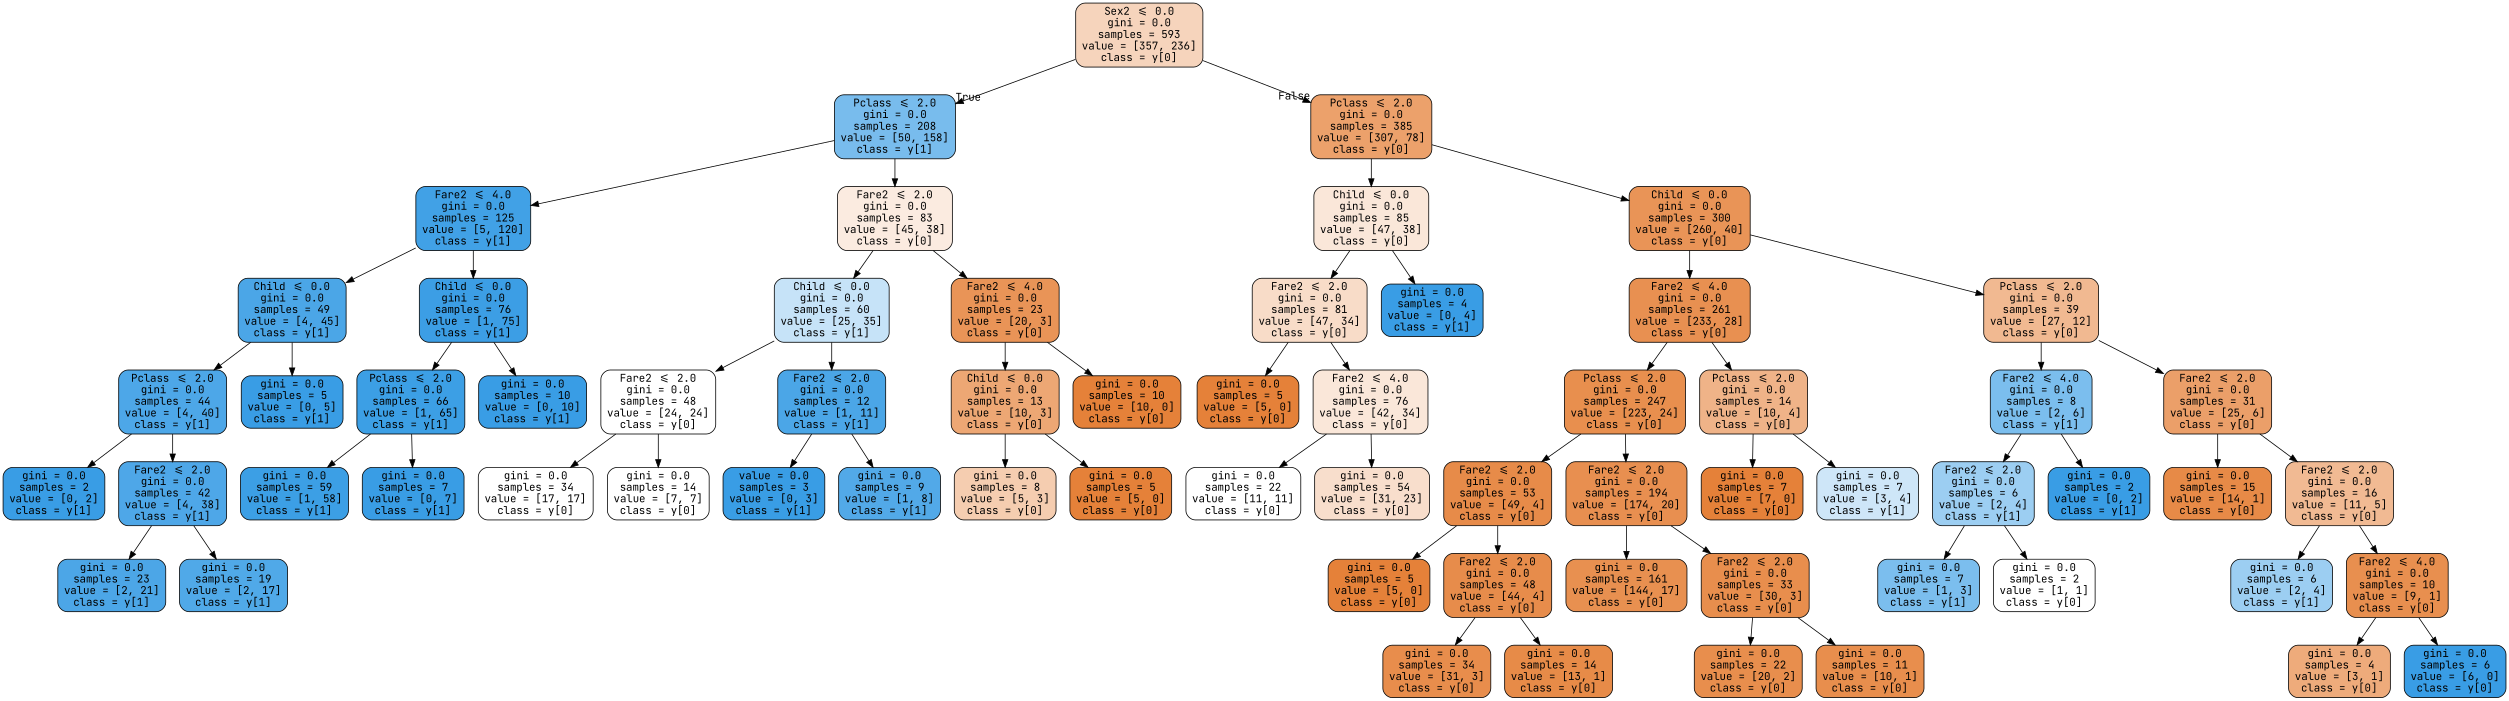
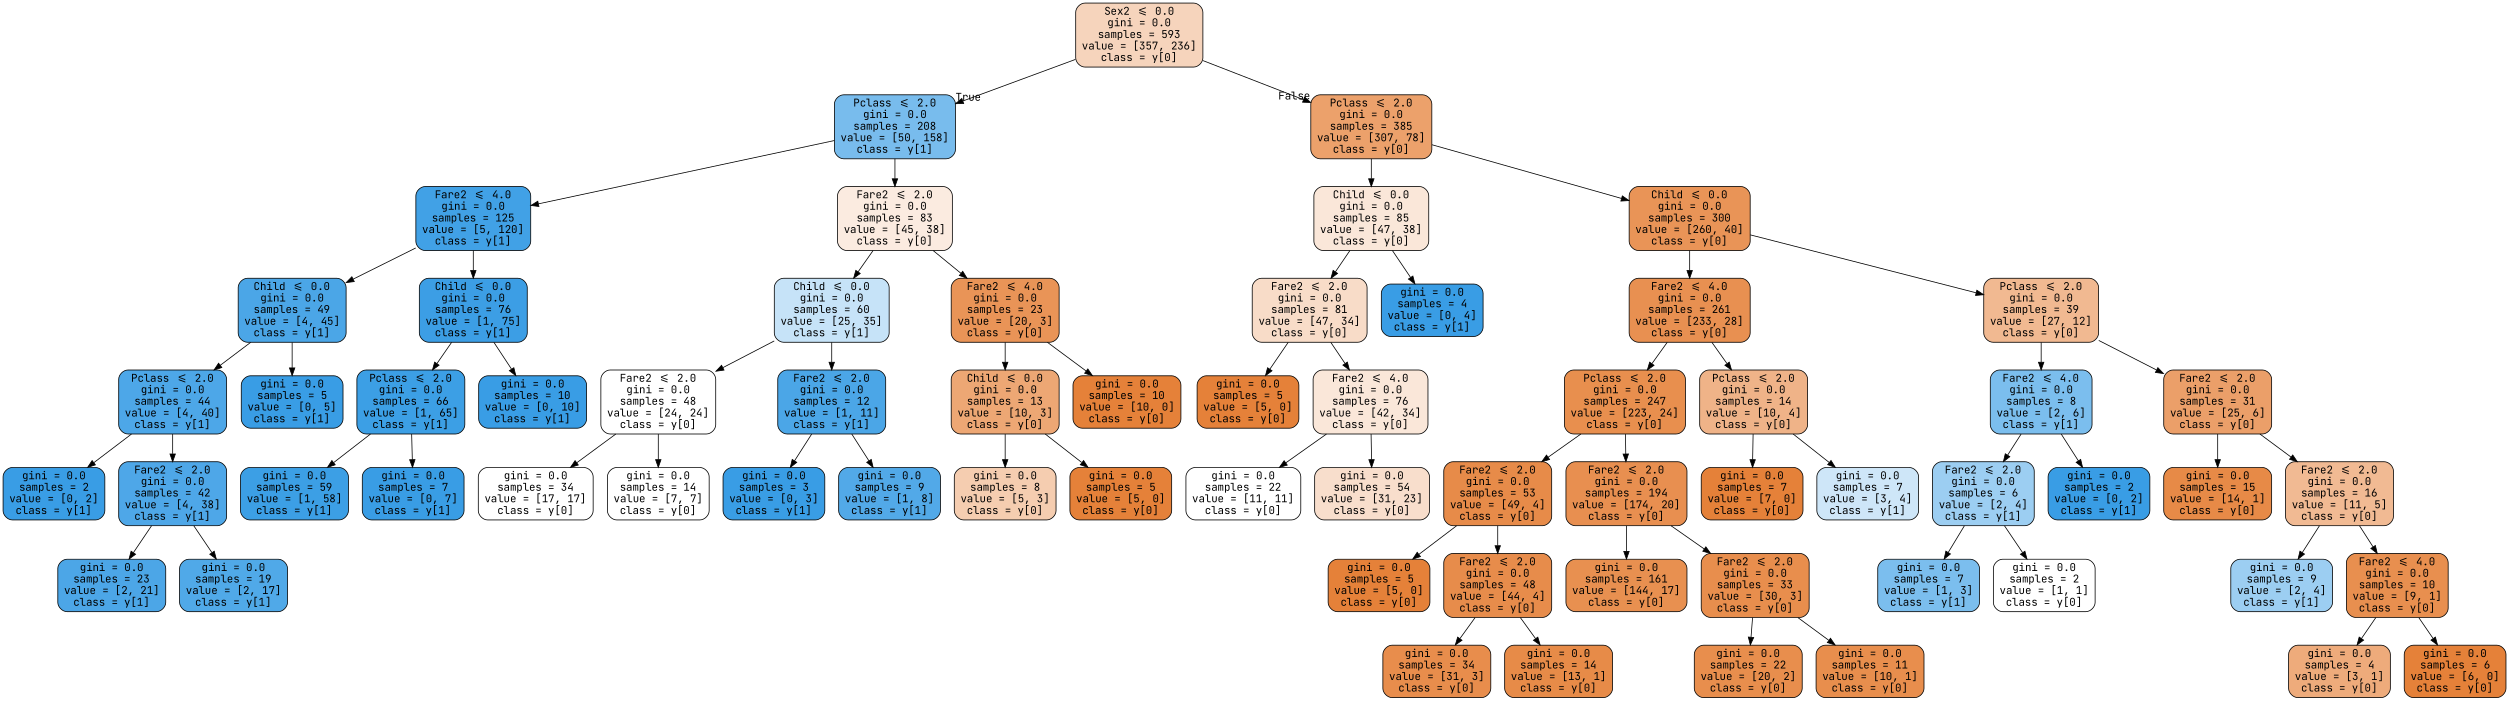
(774, 494) -> (774, 494)
(2282, 585) -> (2282, 585)
(2455, 671) -> (2455, 671)
